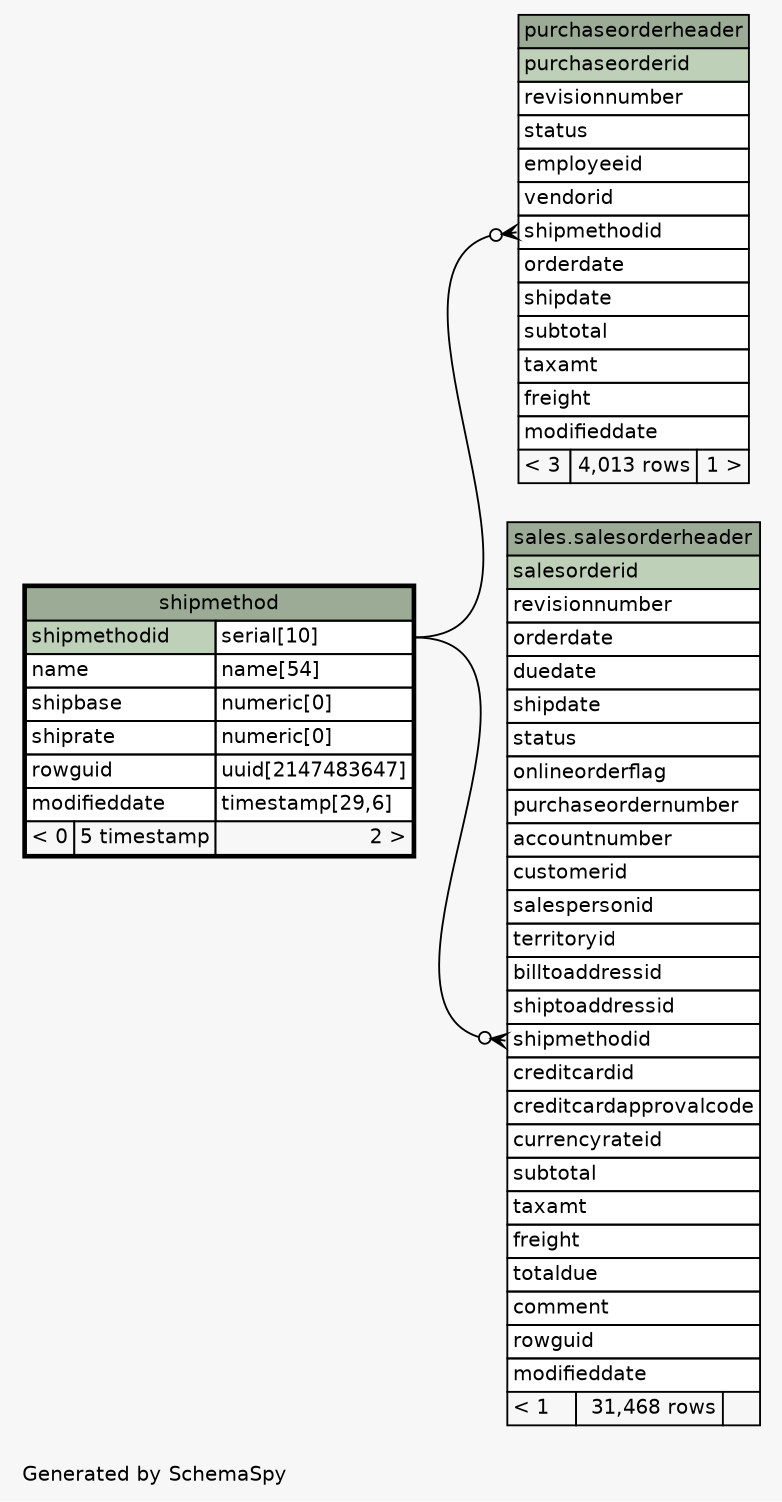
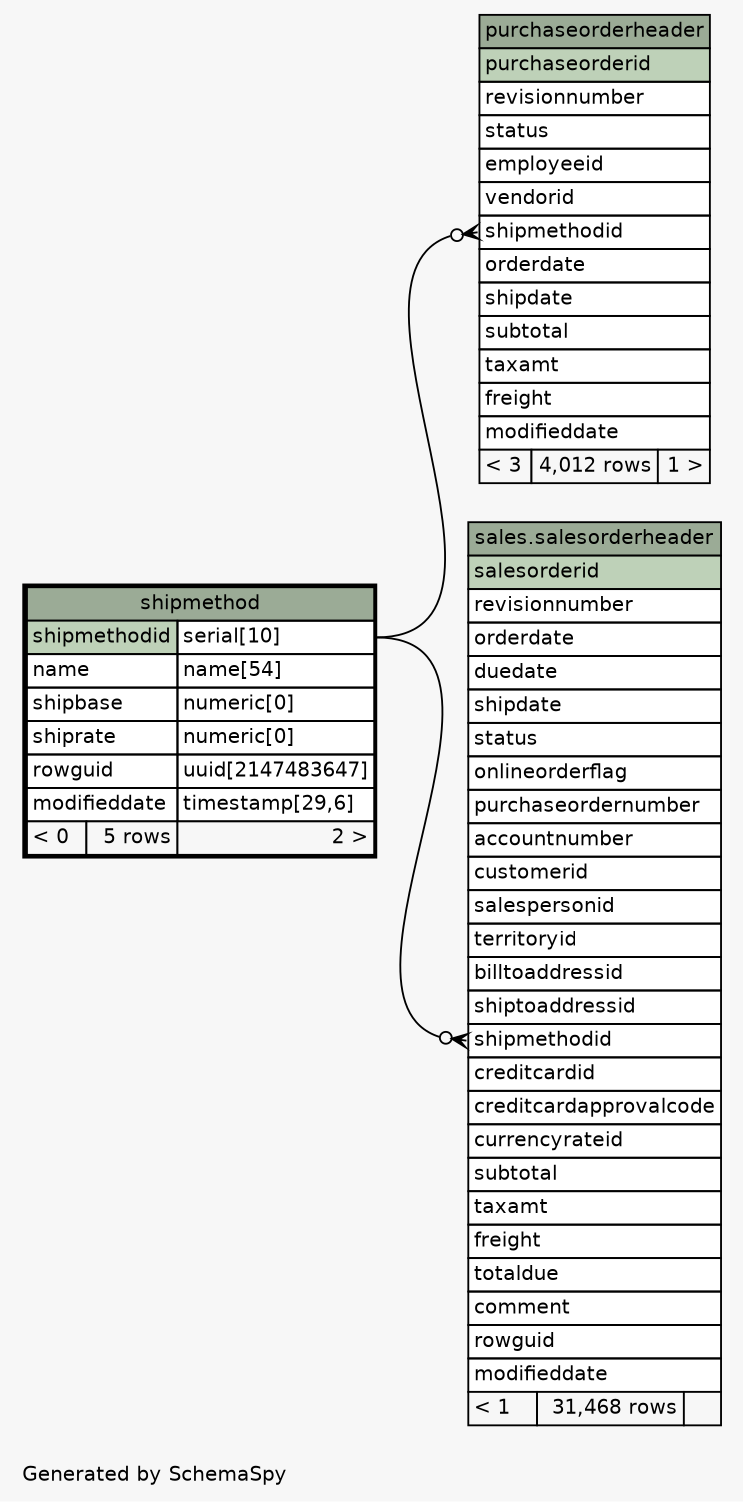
(635, 466) -> (596, 466)
(145, 837) -> (138, 837)
